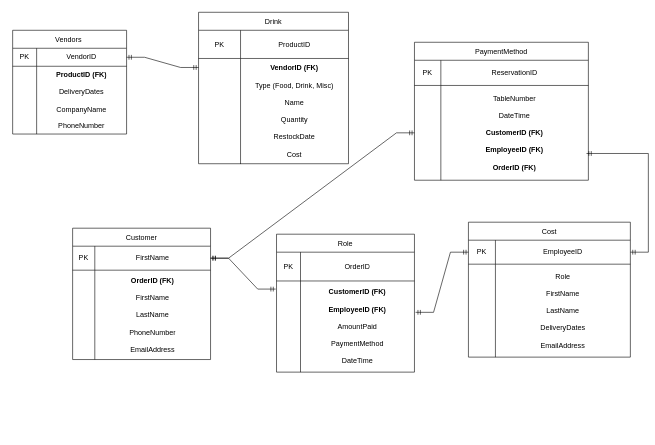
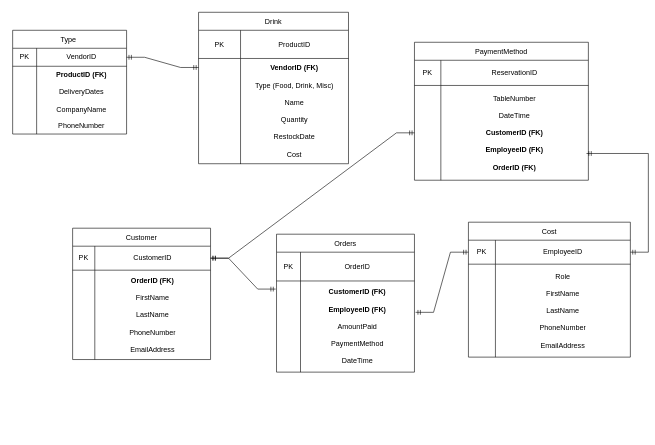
(69, 40) -> (69, 40)
(345, 244) -> (345, 244)
(152, 258) -> (152, 258)
(563, 311) -> (563, 311)
